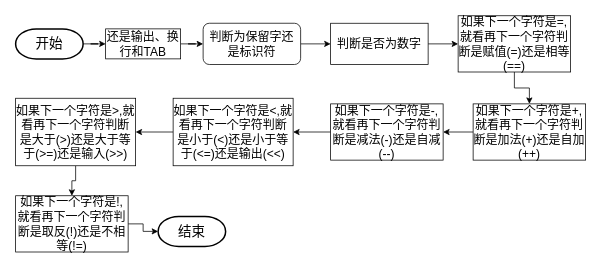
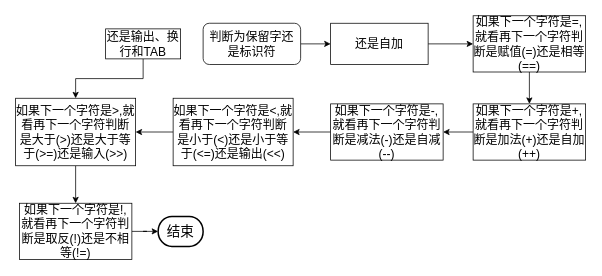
(49, 44) -> none
(97, 44) -> none
(191, 44) -> (104, 79)
(379, 44) -> (379, 44)
(514, 44) -> (529, 44)
(72, 224) -> (75, 231)
(192, 231) -> (180, 231)
